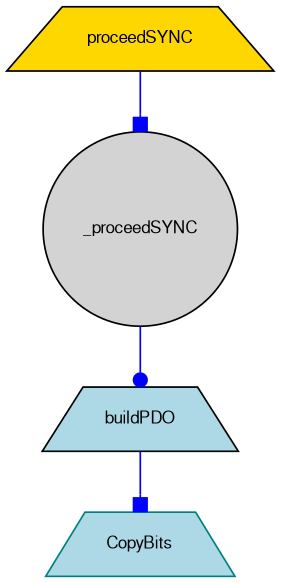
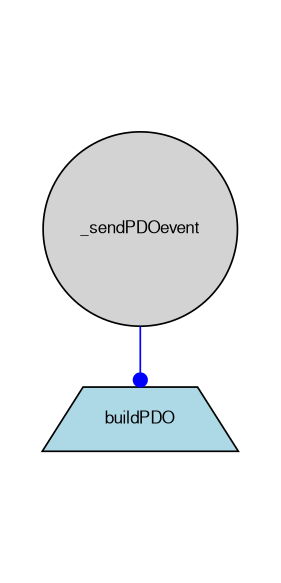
(140, 39) -> none
(140, 229) -> (140, 229)
(140, 544) -> none
